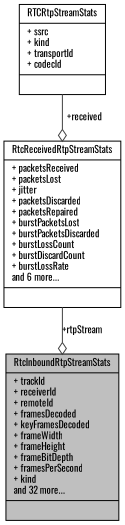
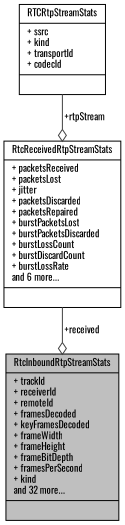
(84, 118) -> (84, 118)
(81, 331) -> (81, 331)
